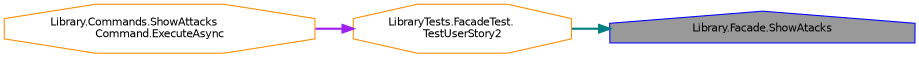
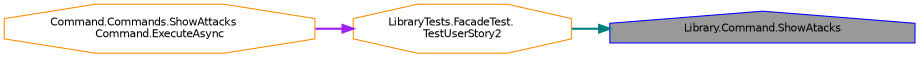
(160, 29) -> (160, 29)
(762, 29) -> (762, 29)
